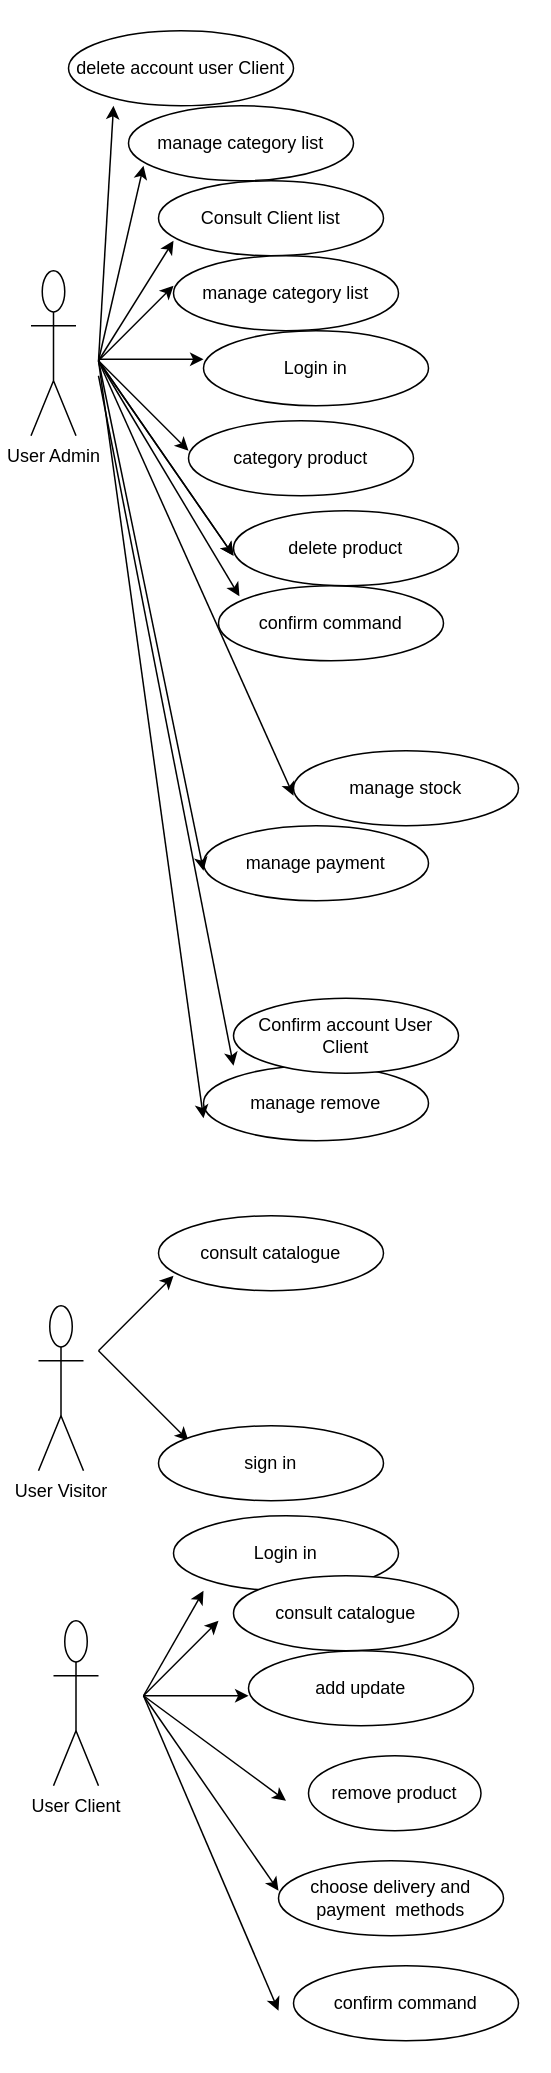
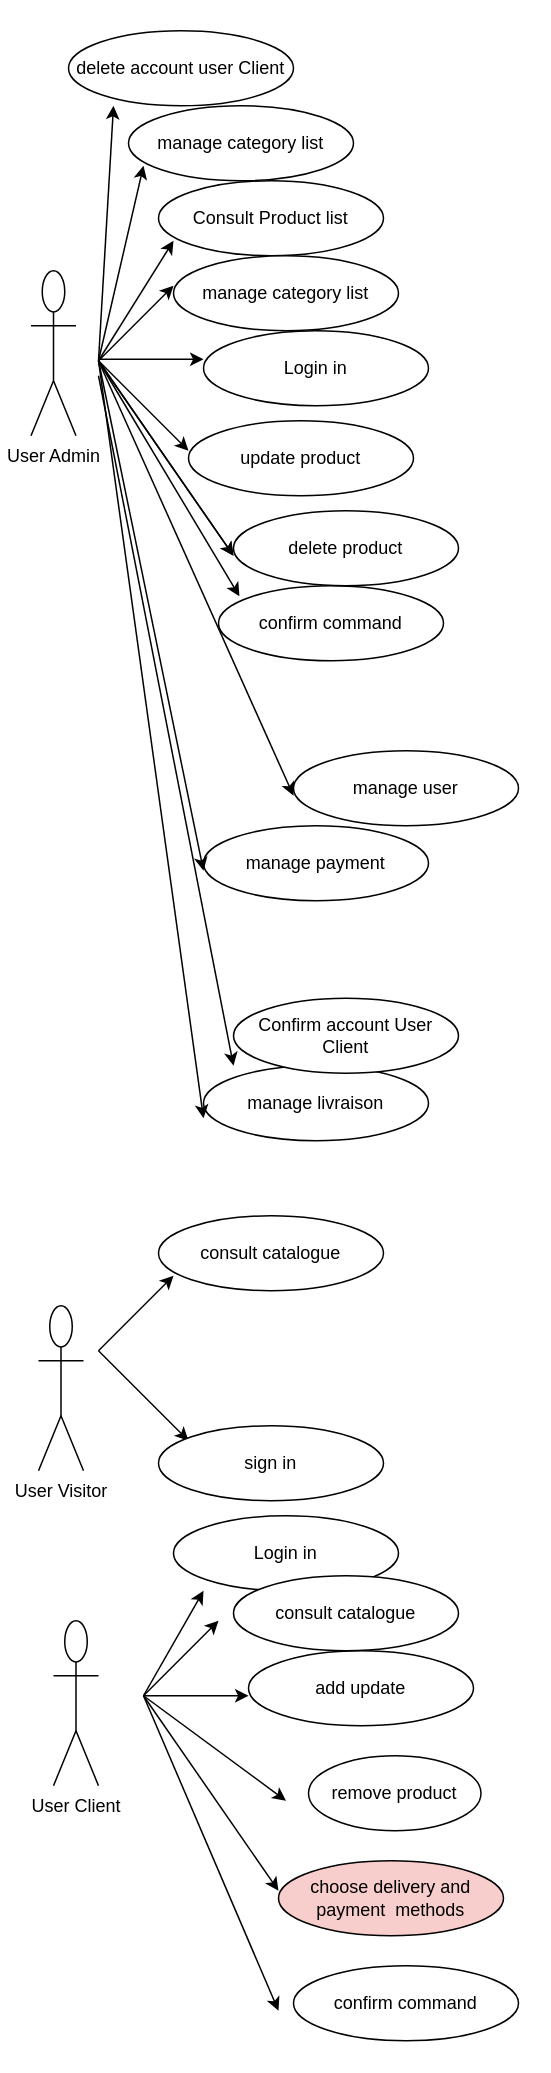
(271, 218) -> (271, 218)
(301, 458) -> (301, 458)
(406, 788) -> (406, 788)
(316, 1103) -> (316, 1103)
(391, 1898) -> (391, 1898)
